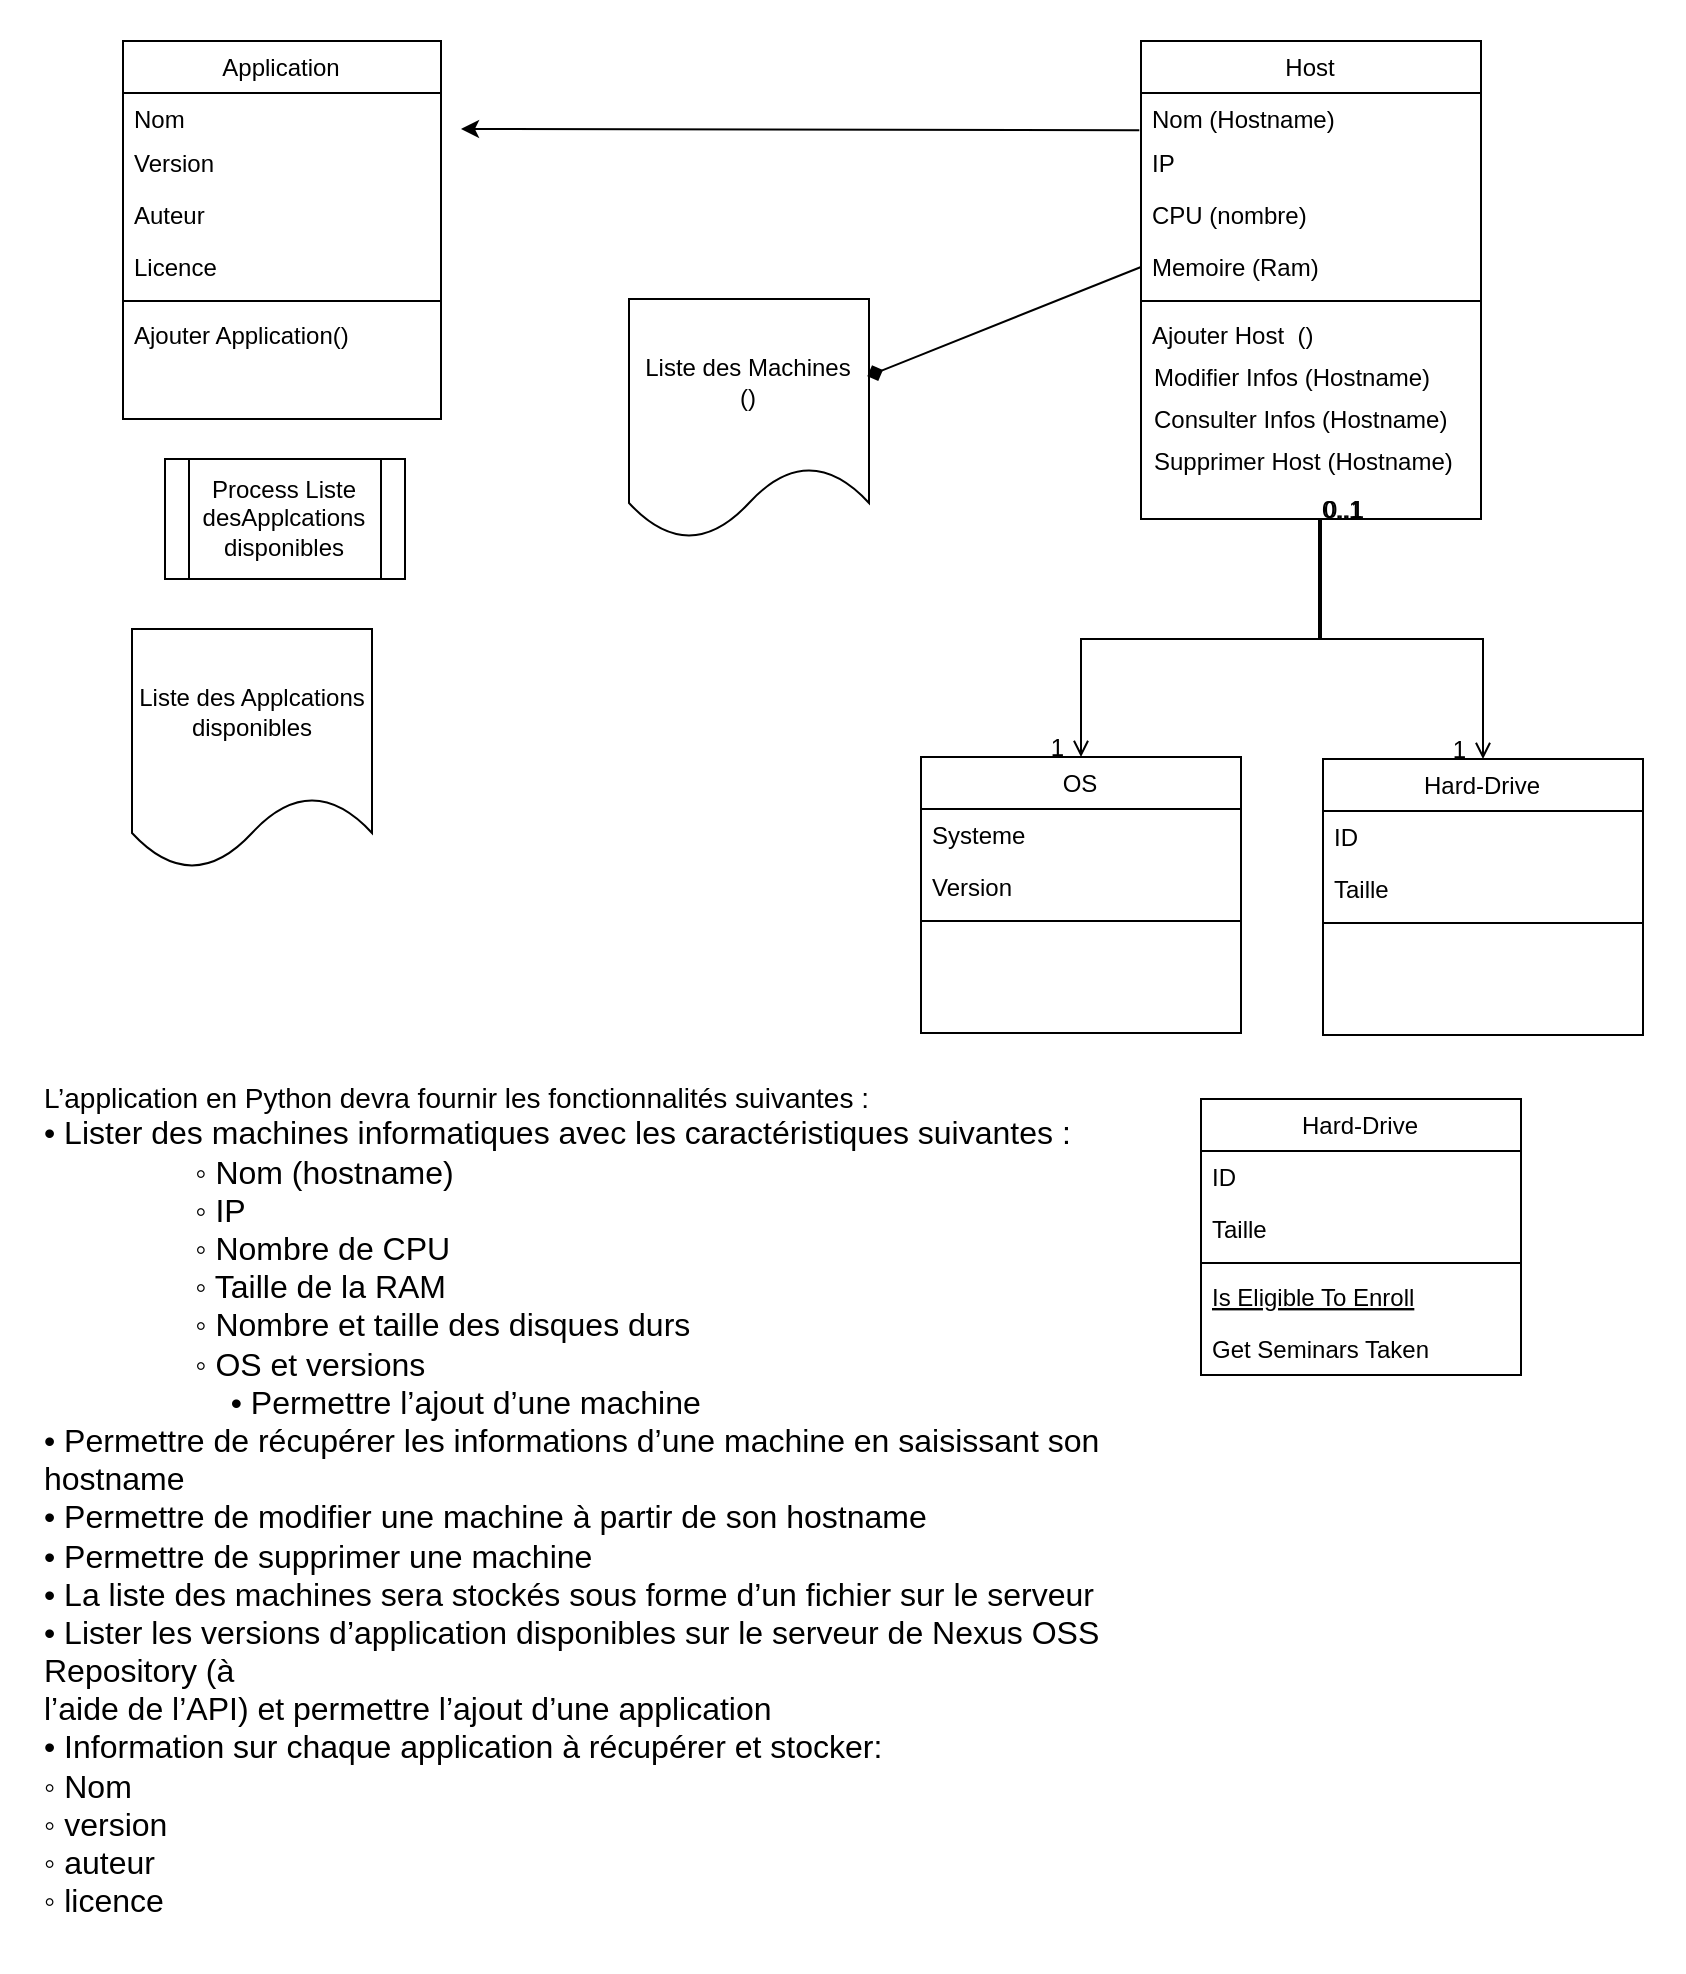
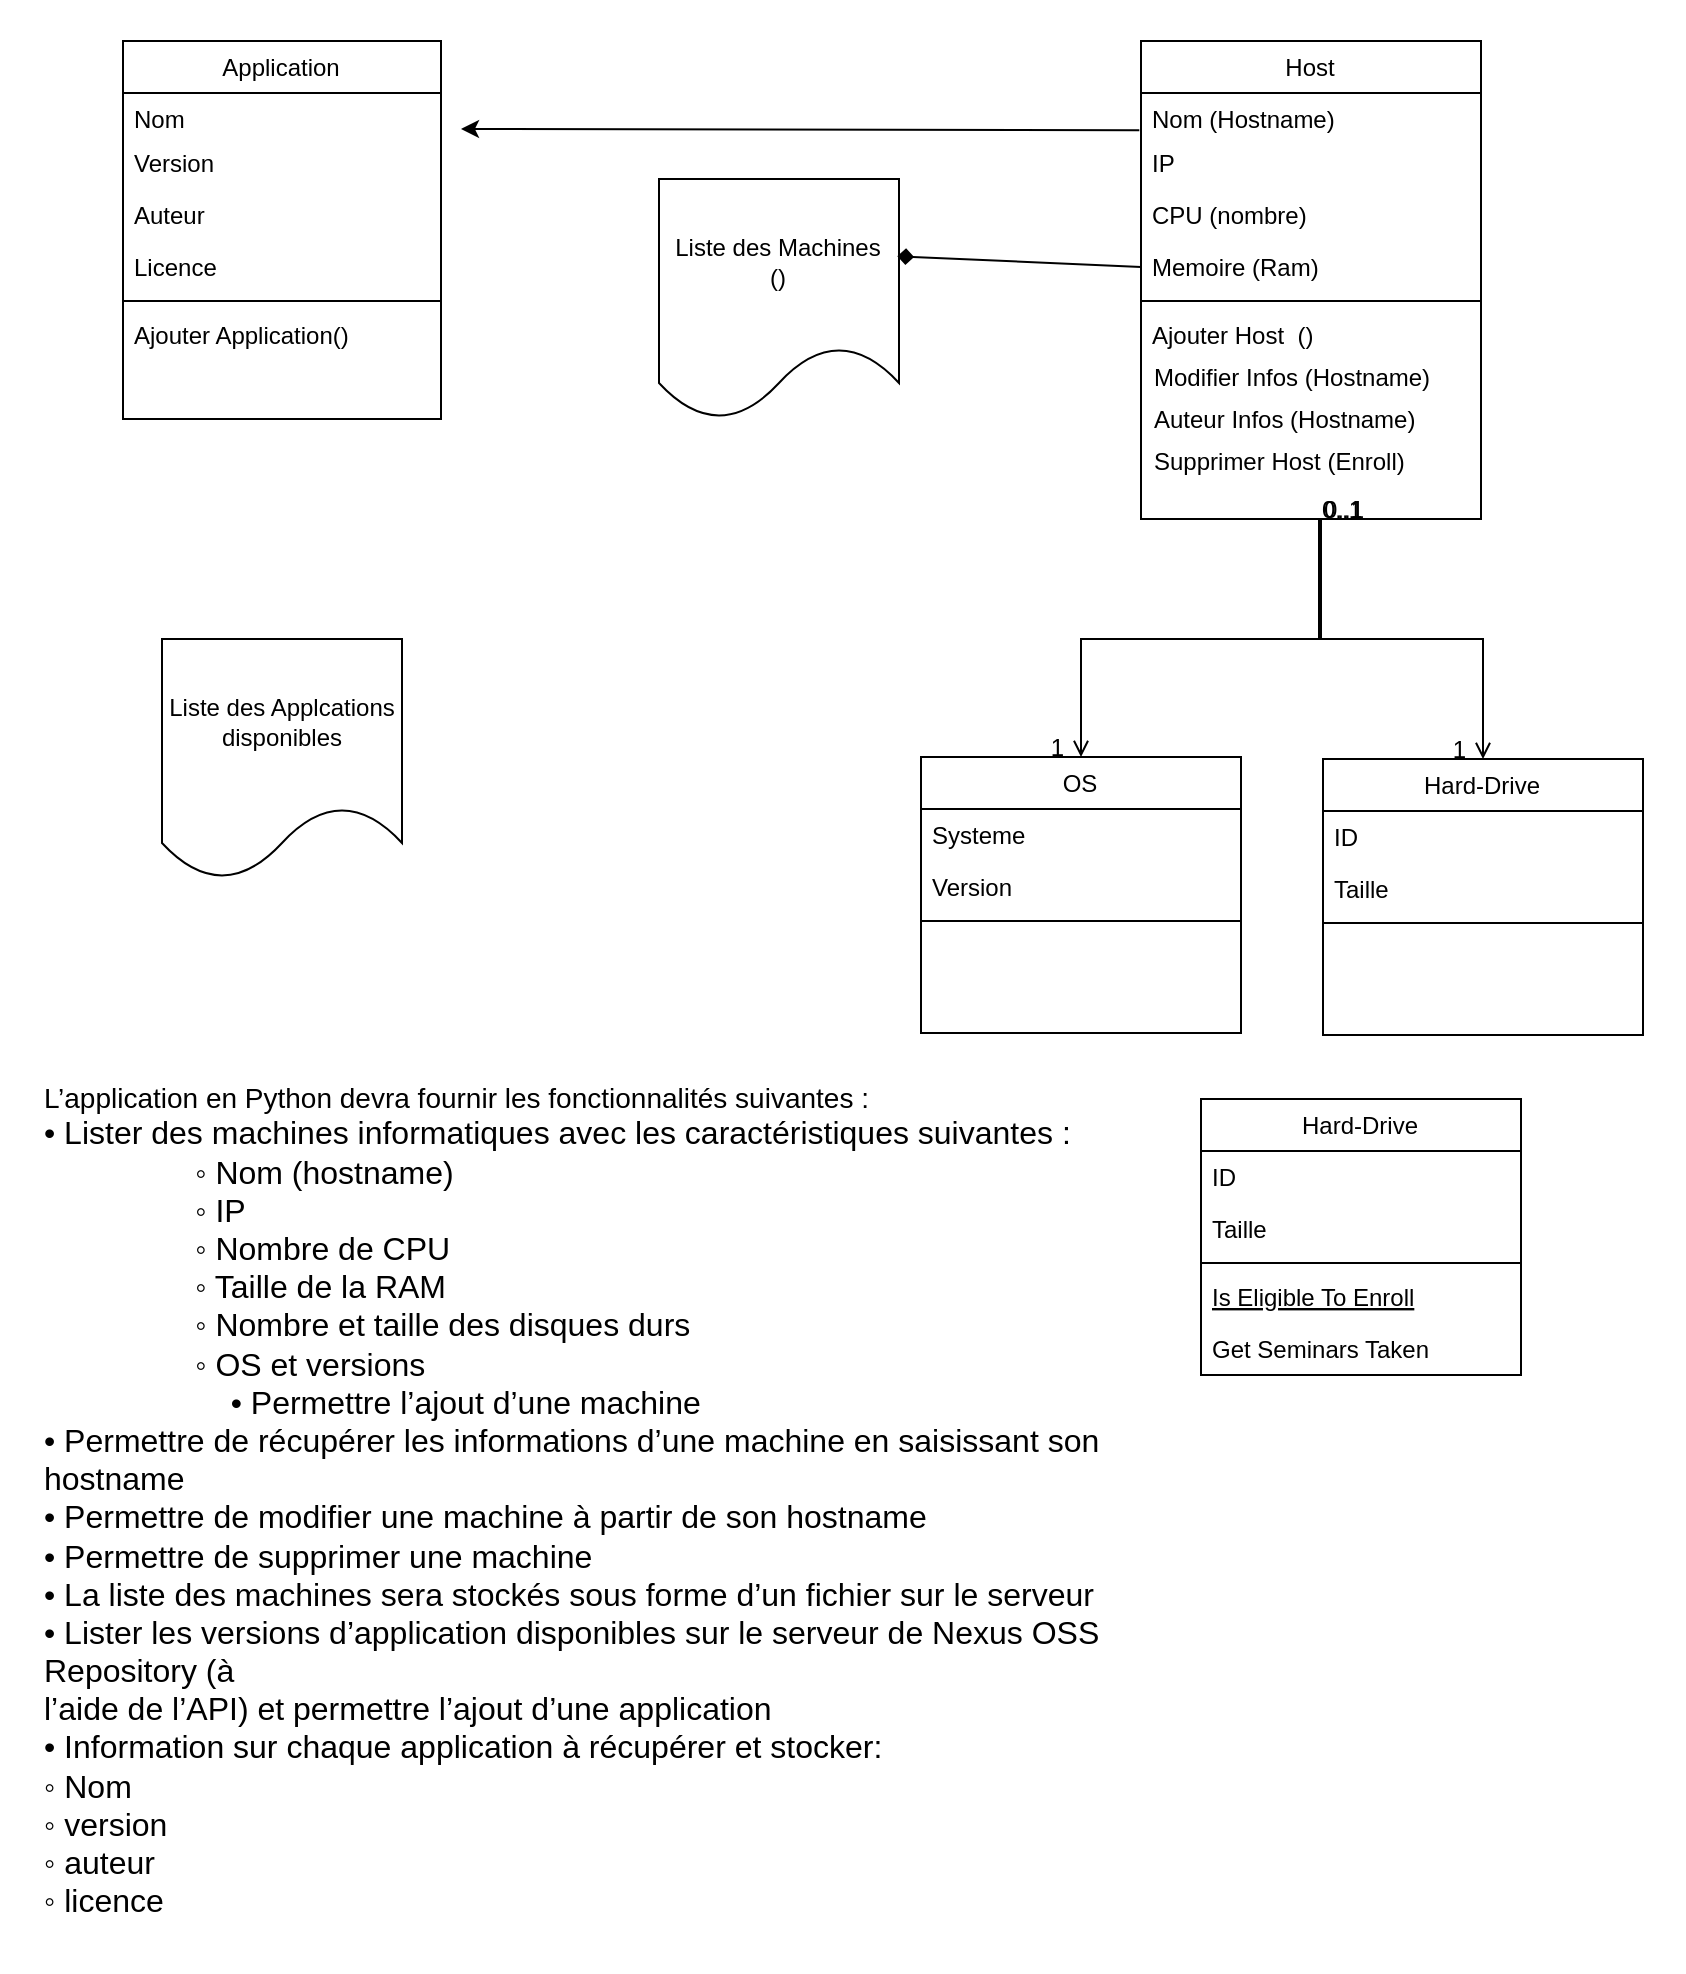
(749, 419) -> (779, 299)
(1319, 420) -> (1302, 420)
(1313, 462) -> (1293, 462)
(285, 519) -> none
(252, 749) -> (282, 759)
